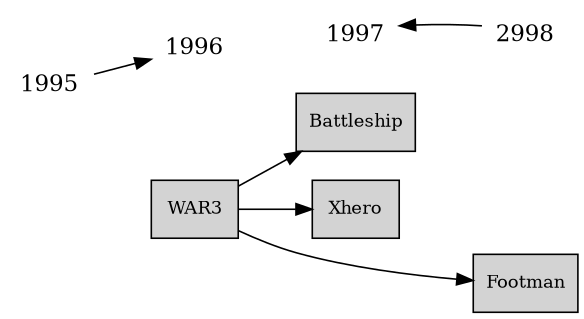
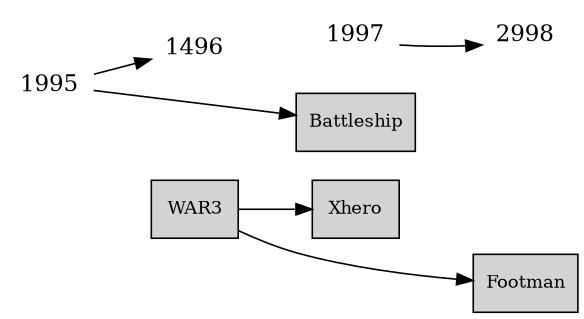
(449, 25) -> (433, 46)
(195, 48) -> (195, 48)
(263, 173) -> (186, 102)
